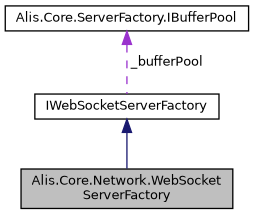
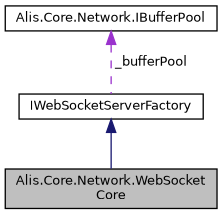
(127, 18) -> (111, 18)
(127, 189) -> (111, 189)
